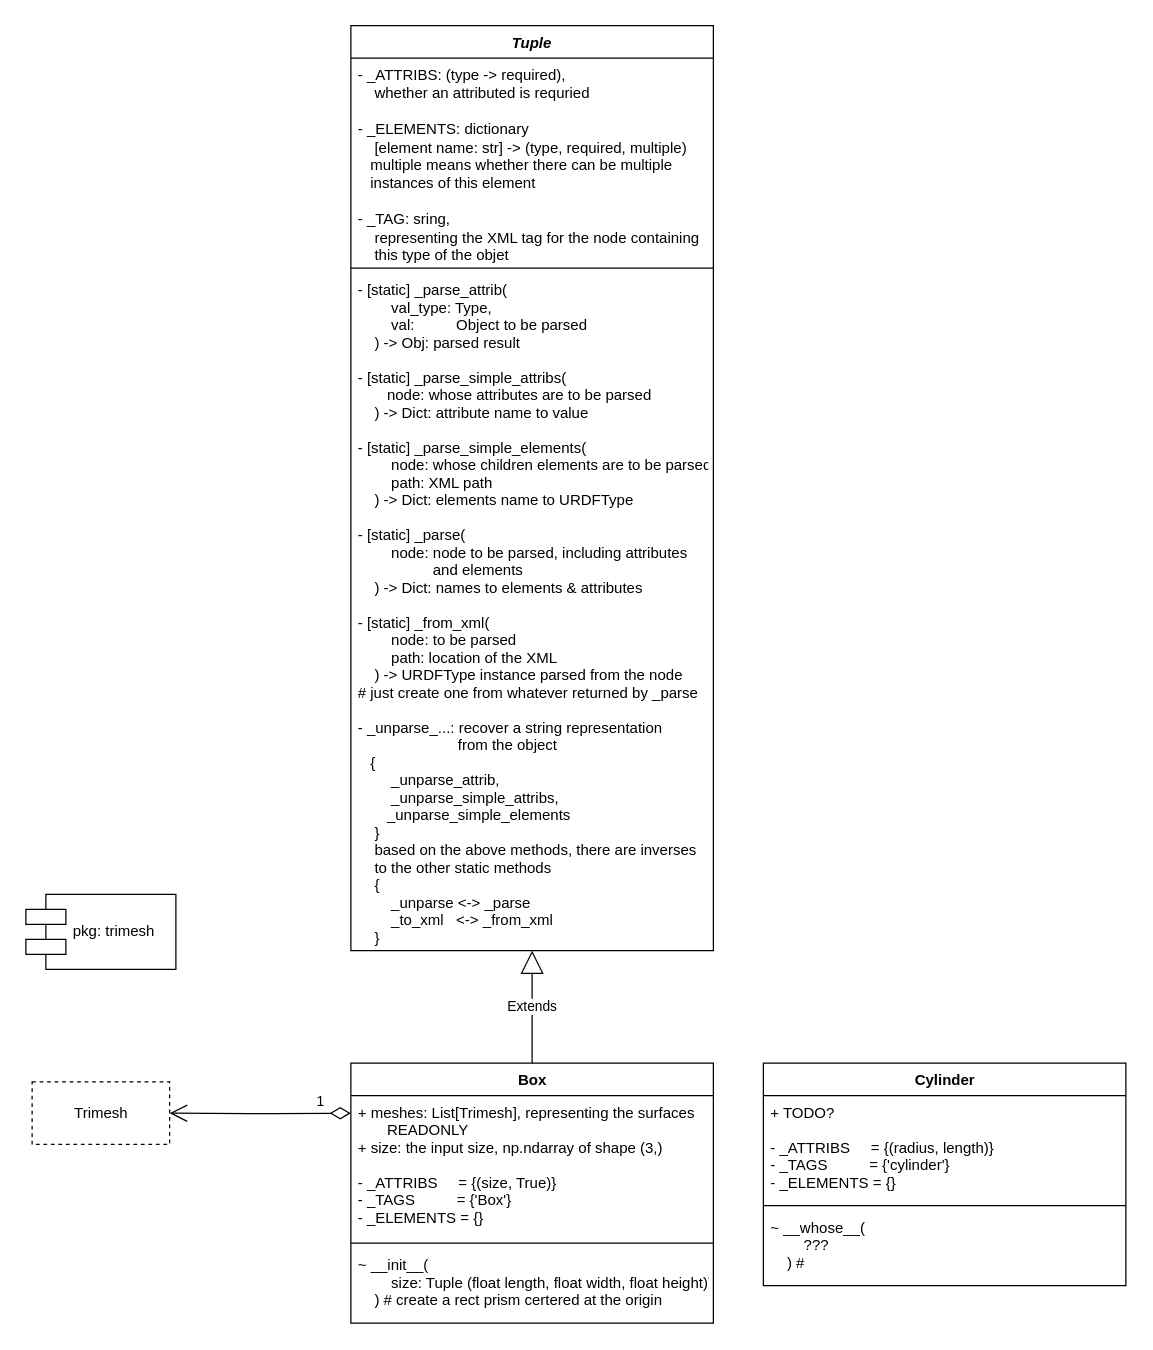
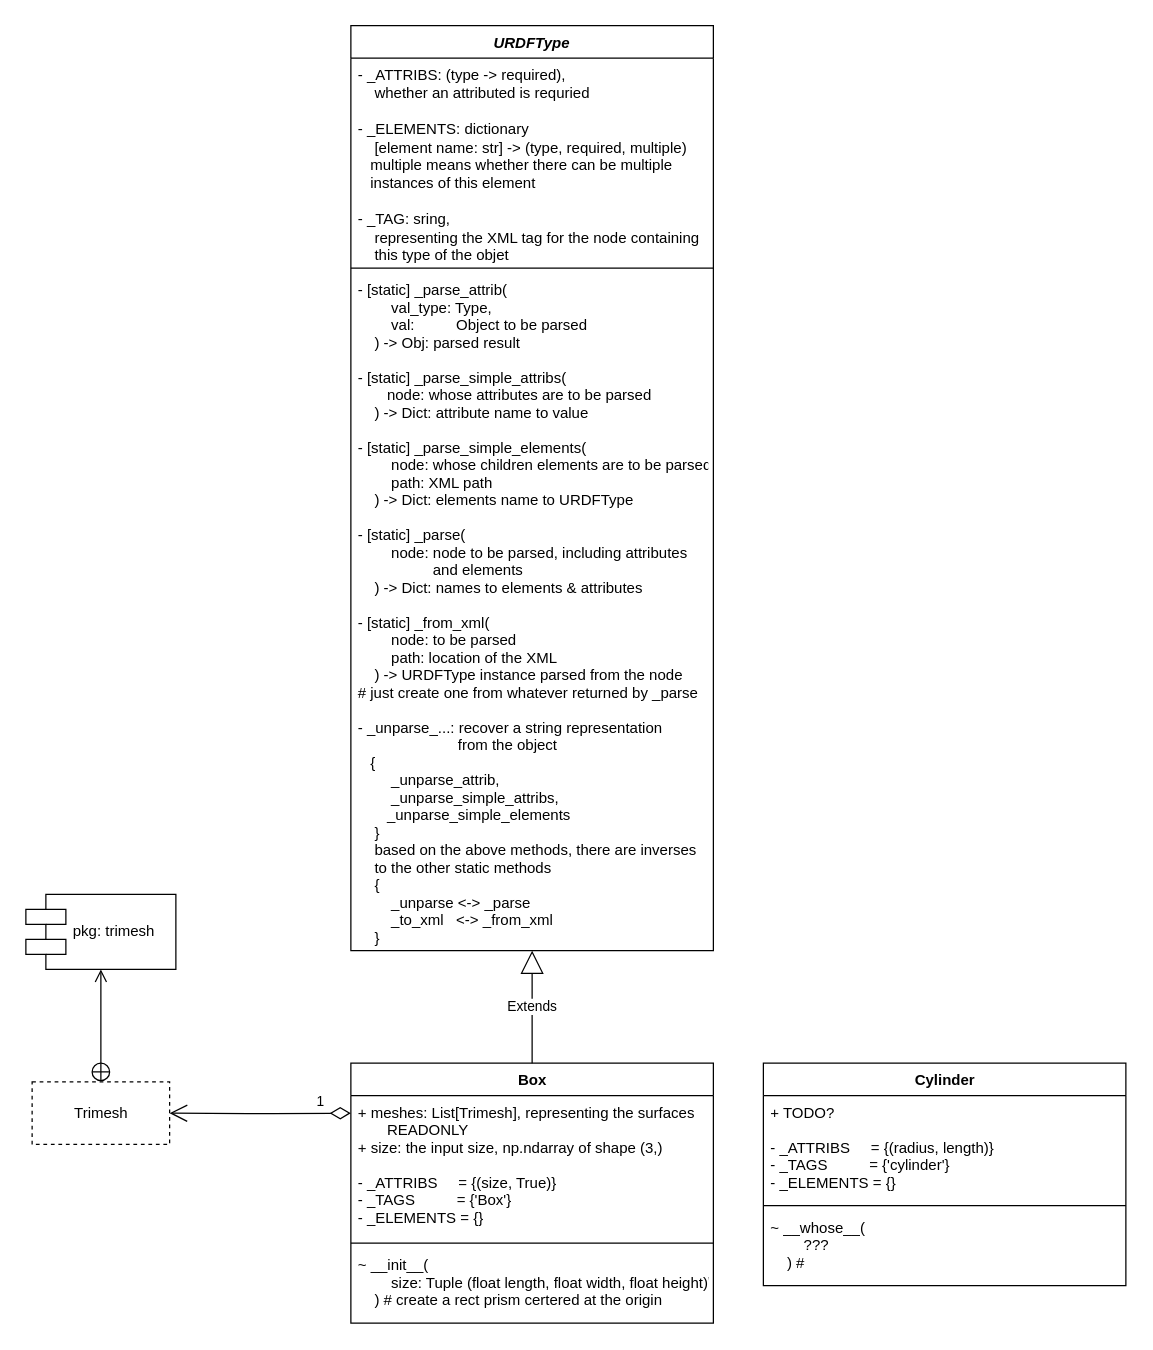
(531, 43) -> (531, 43)
none -> (101, 1018)
